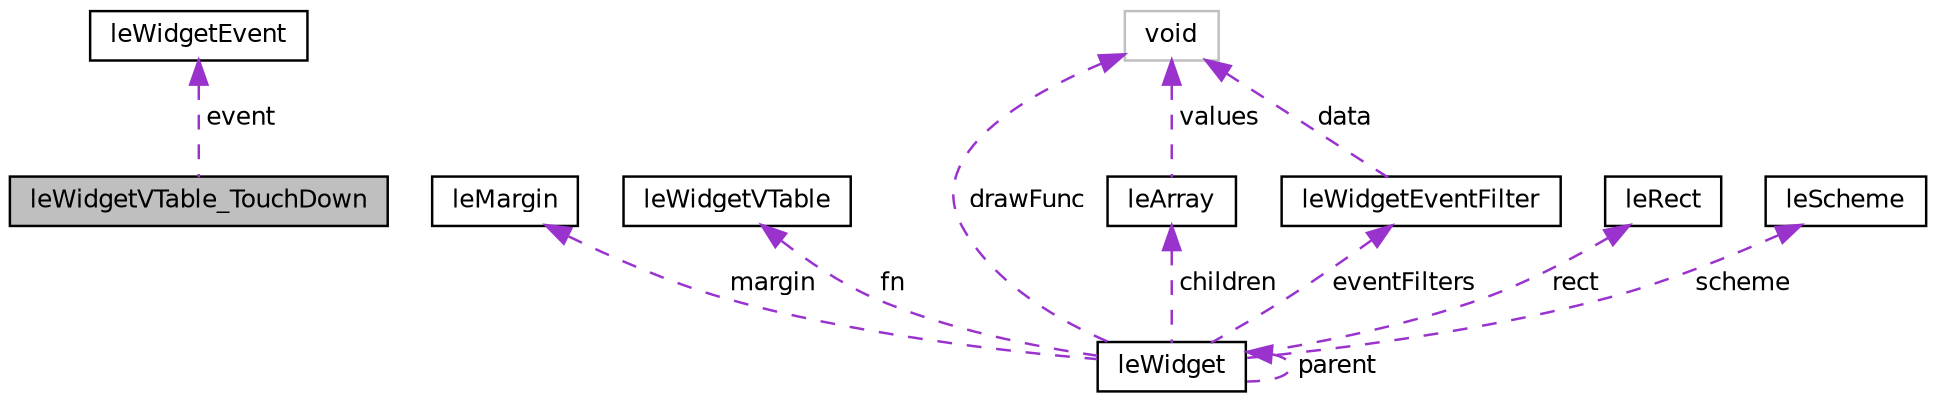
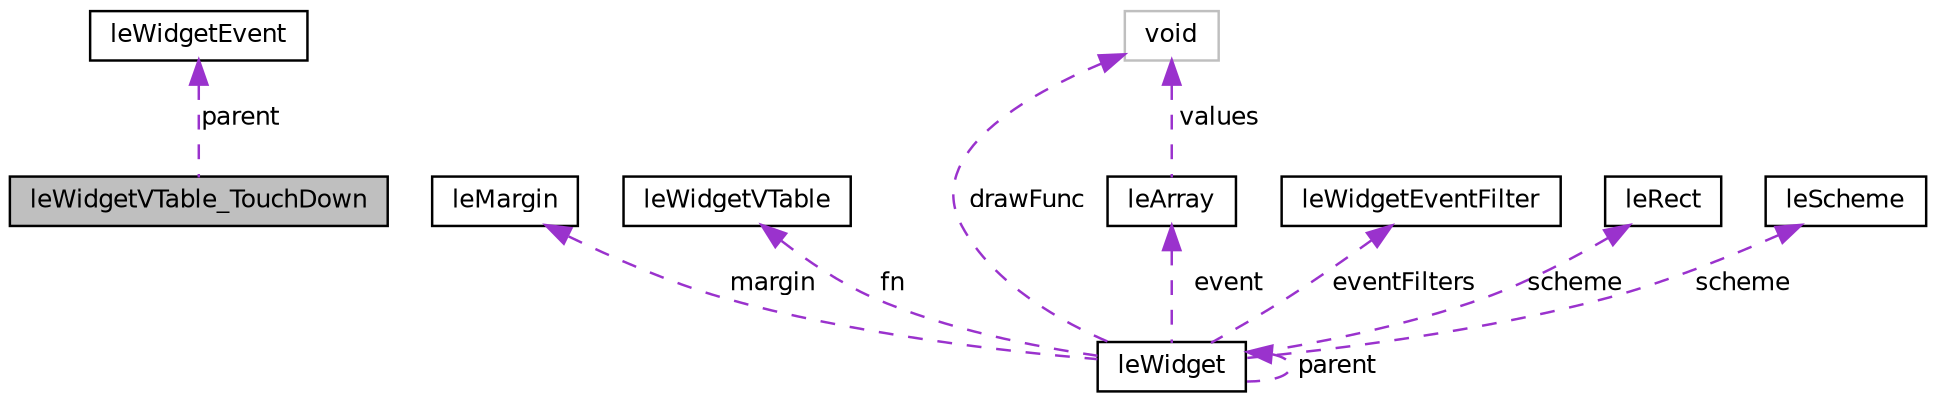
(237, 119) -> (237, 119)
(1307, 125) -> none
(1225, 284) -> (1225, 284)
(1572, 284) -> (1572, 284)
